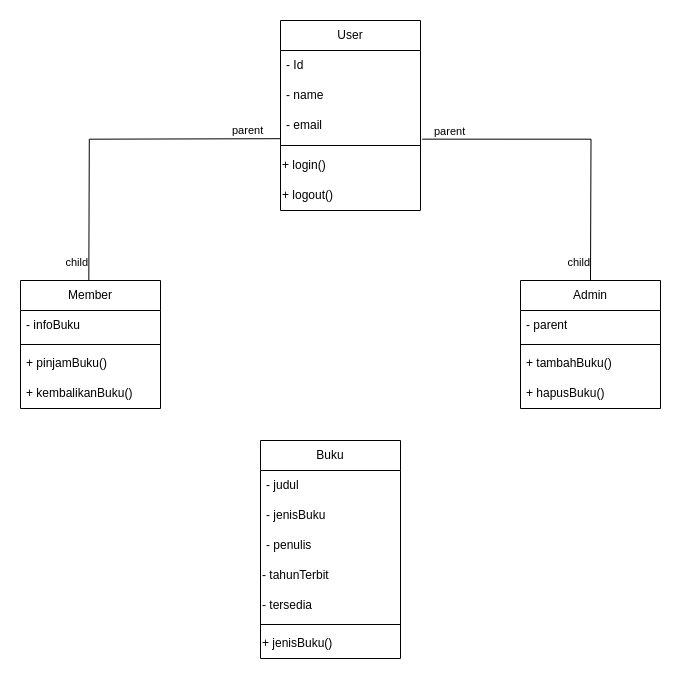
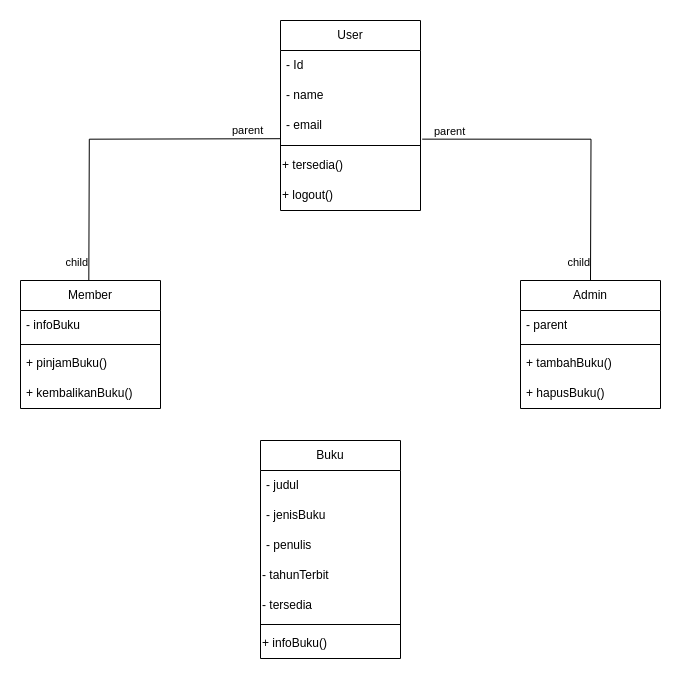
(308, 166) -> (320, 166)
(303, 644) -> (300, 644)
